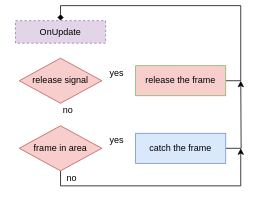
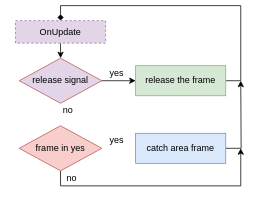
none -> (60, 48)
(60, 81) -> (60, 81)
none -> (116, 81)
(180, 81) -> (180, 81)
(60, 148) -> (60, 148)
(180, 148) -> (180, 148)
